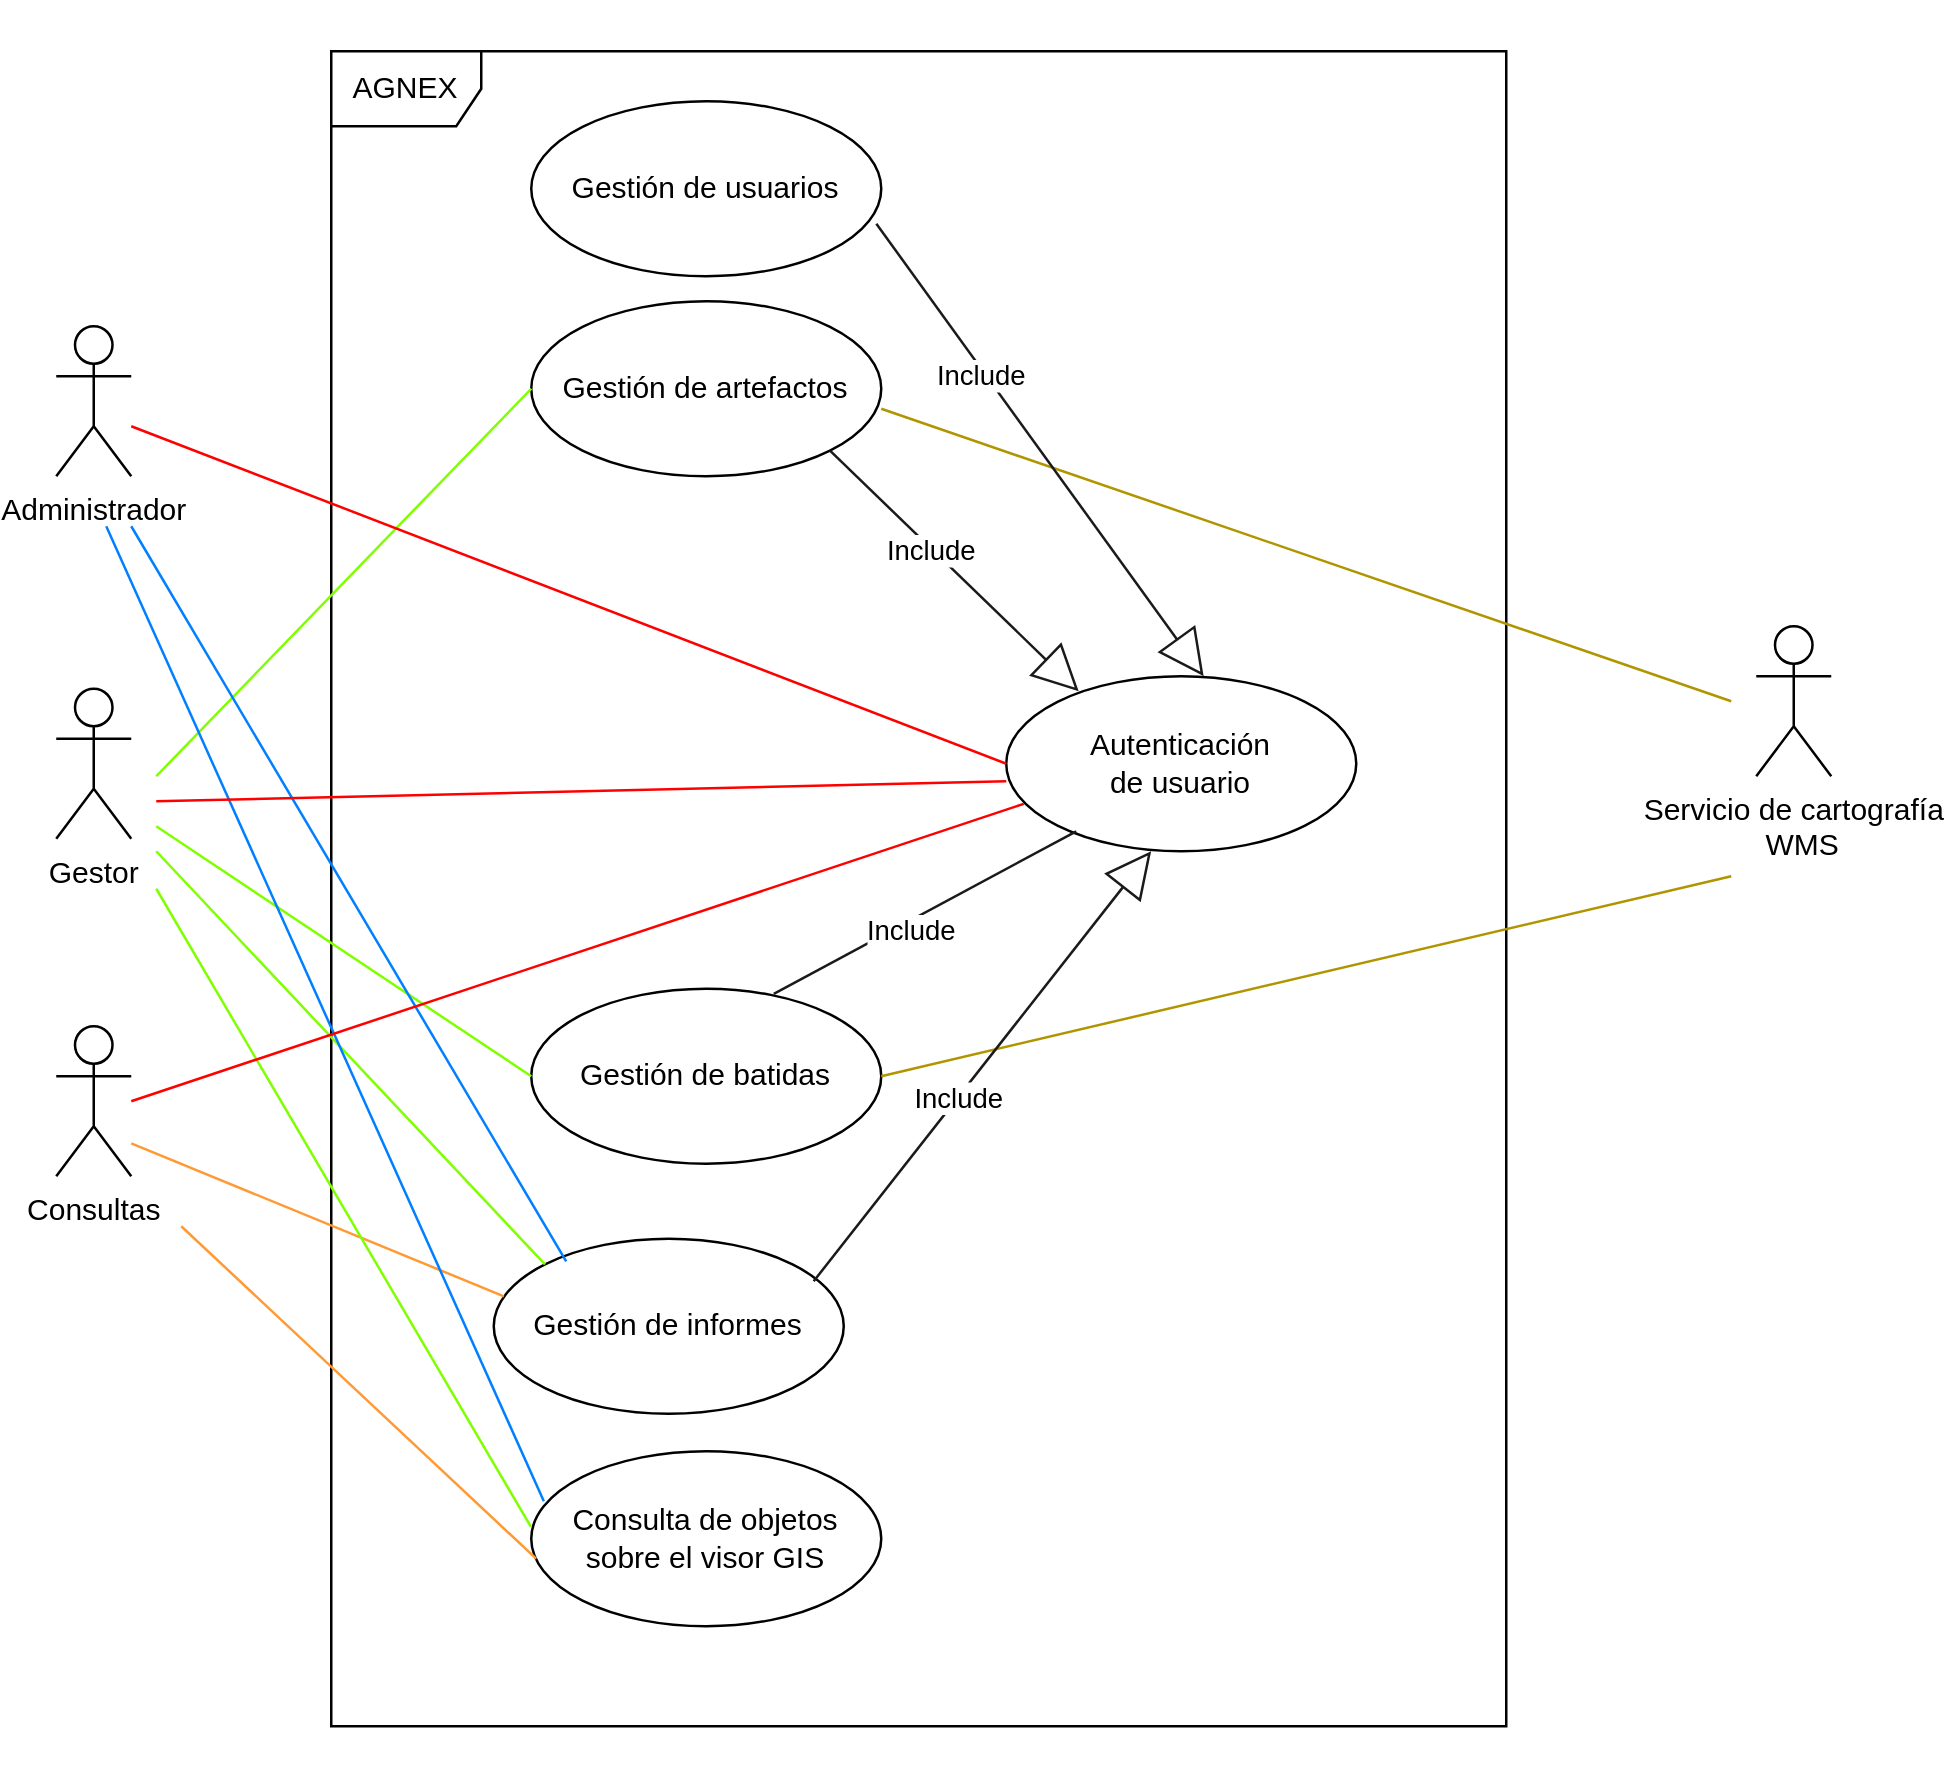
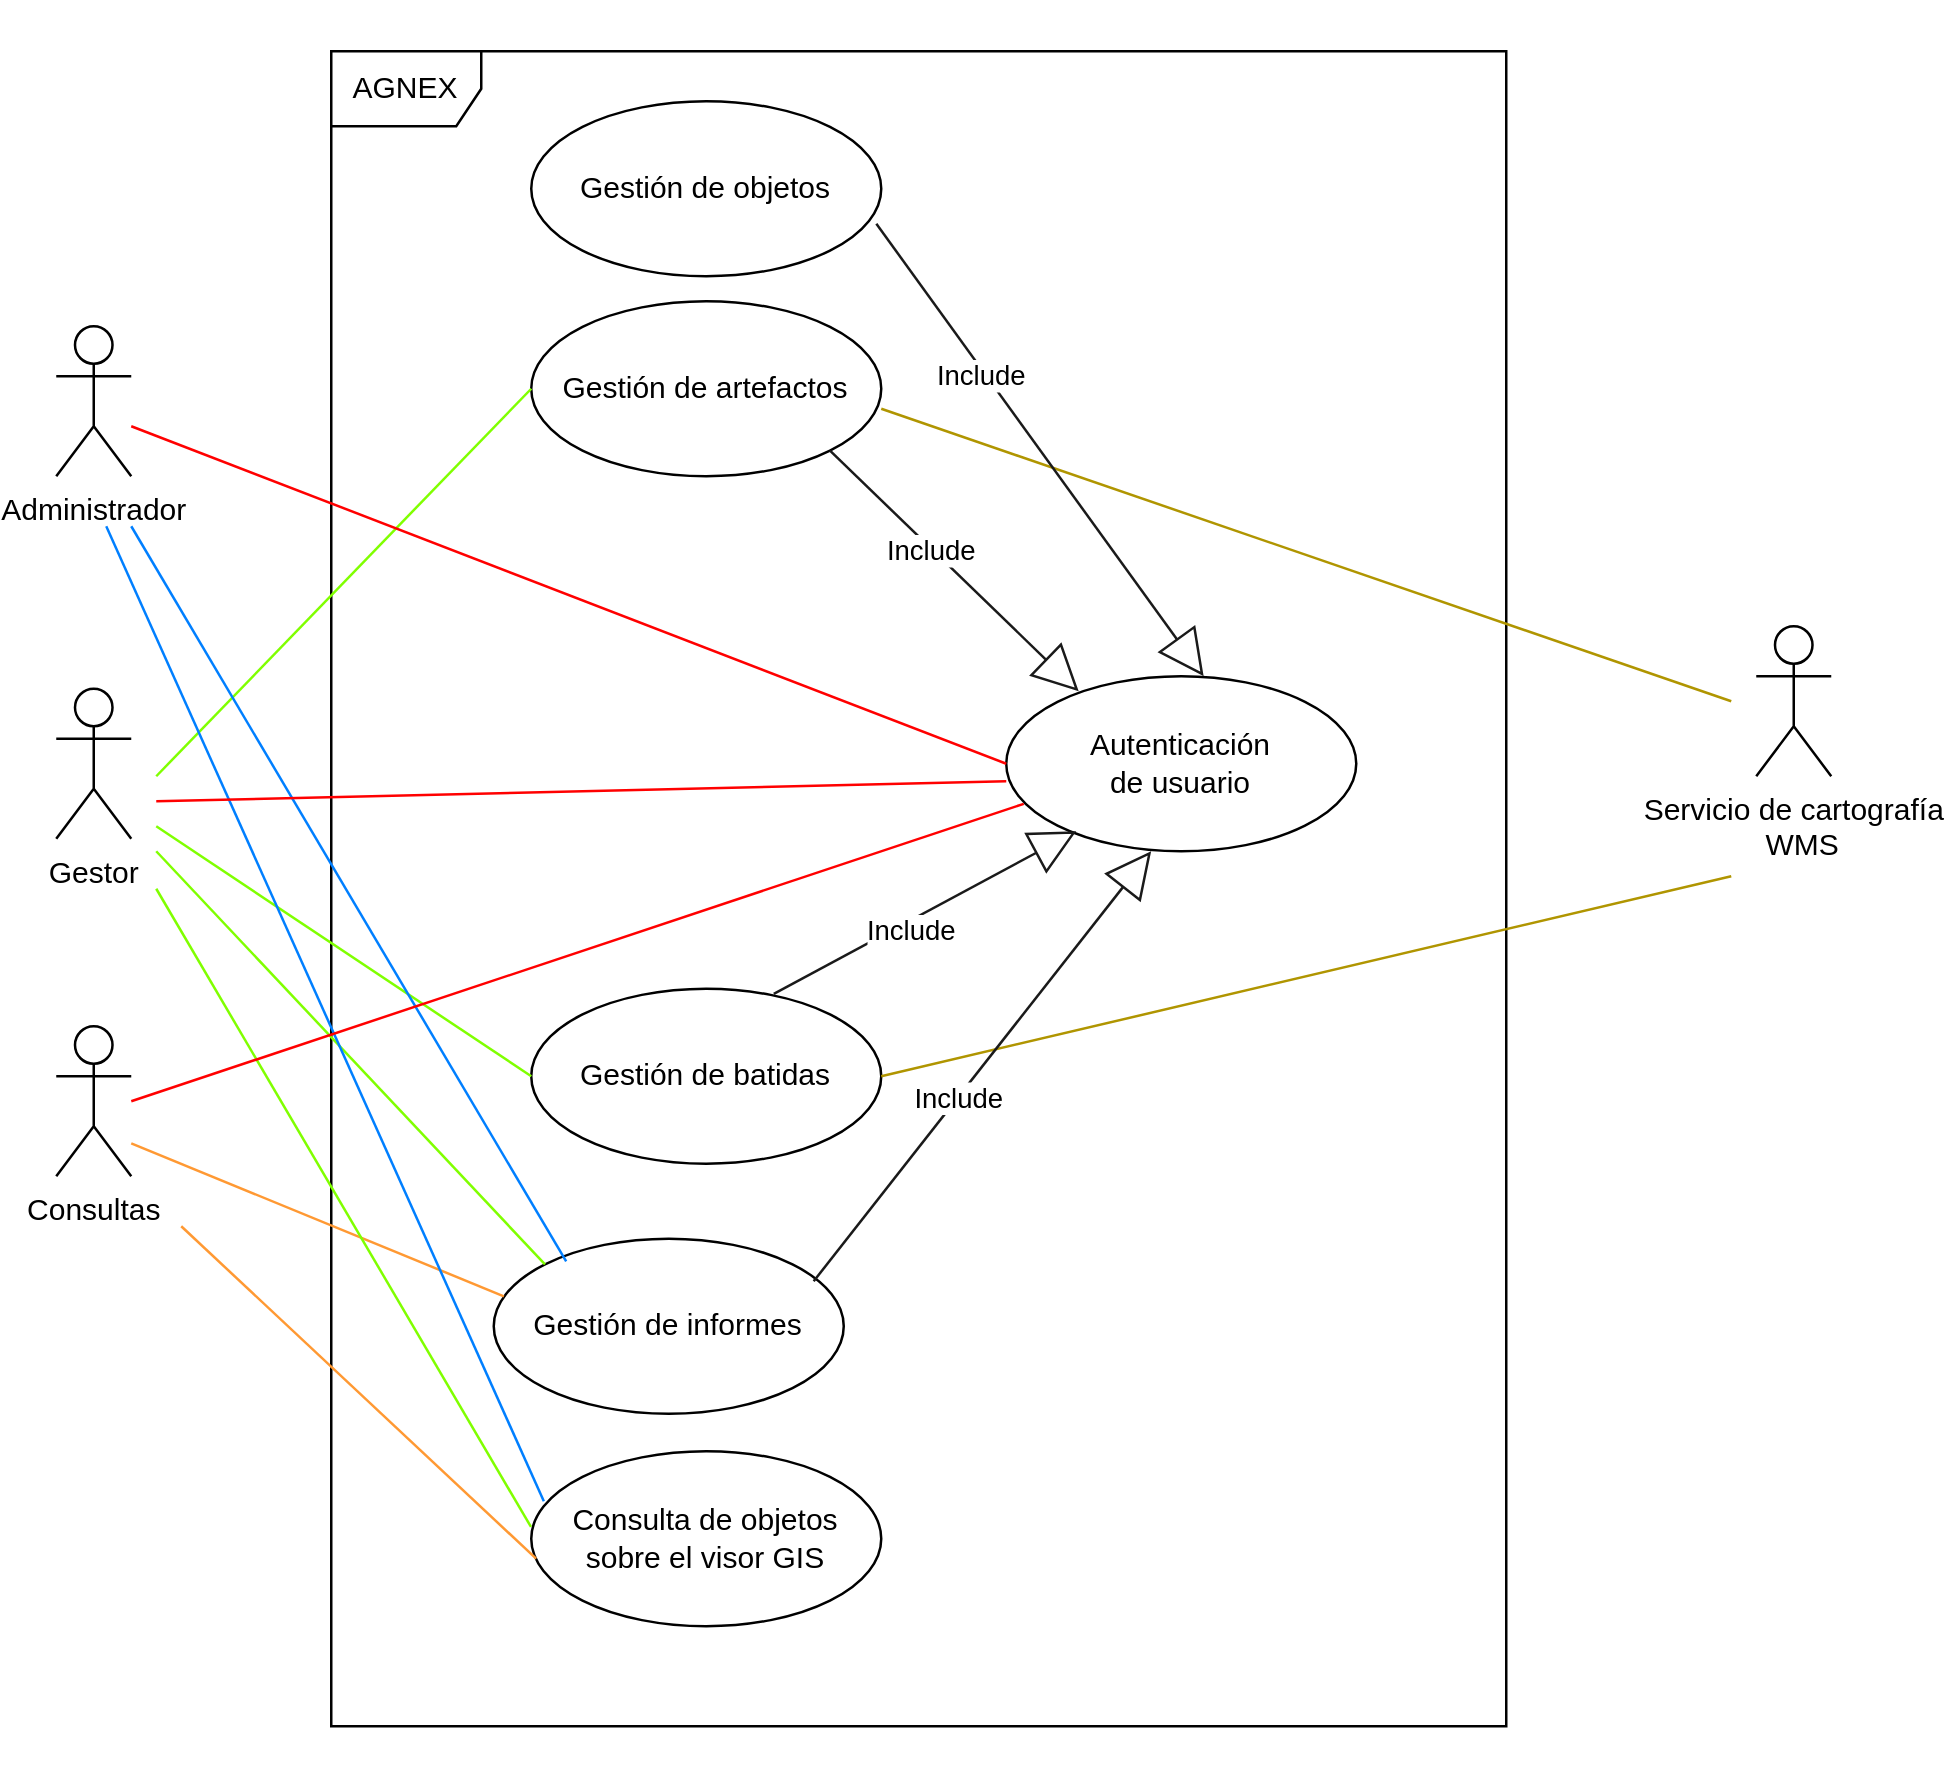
(706, 189) -> (706, 189)
(1055, 843) -> (1035, 854)
